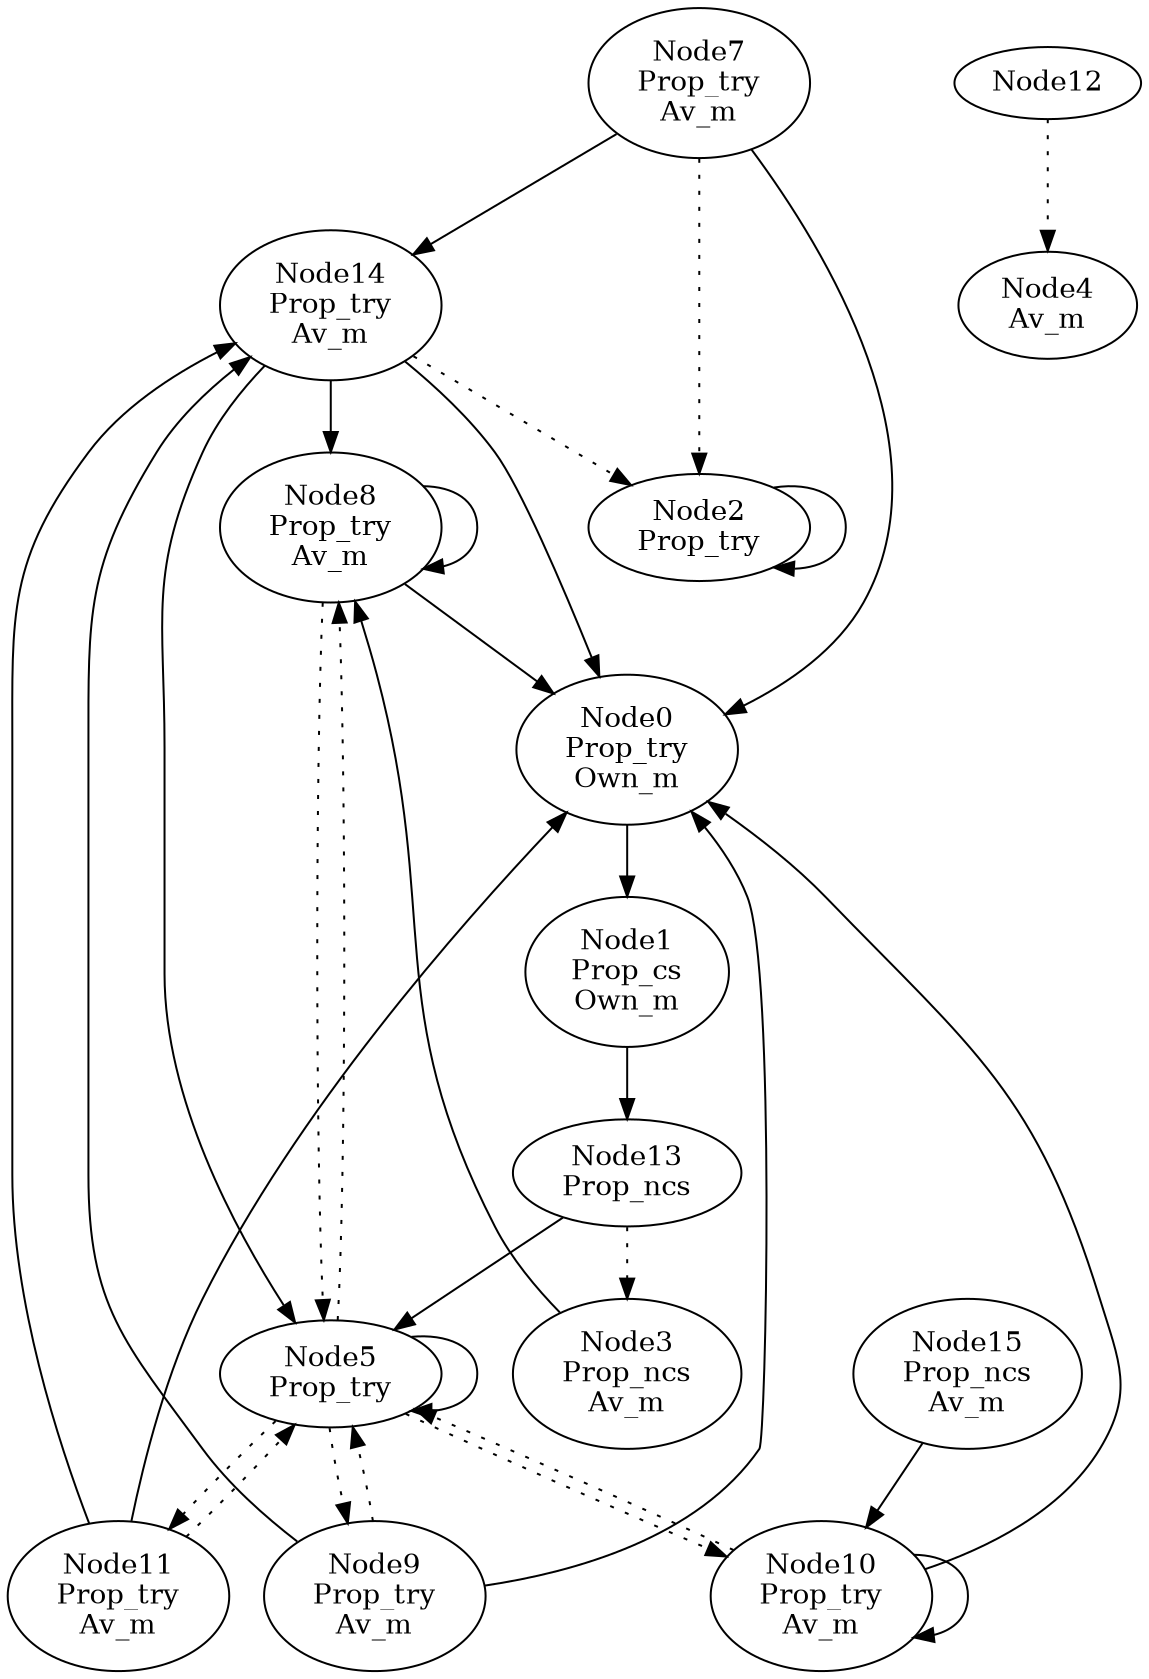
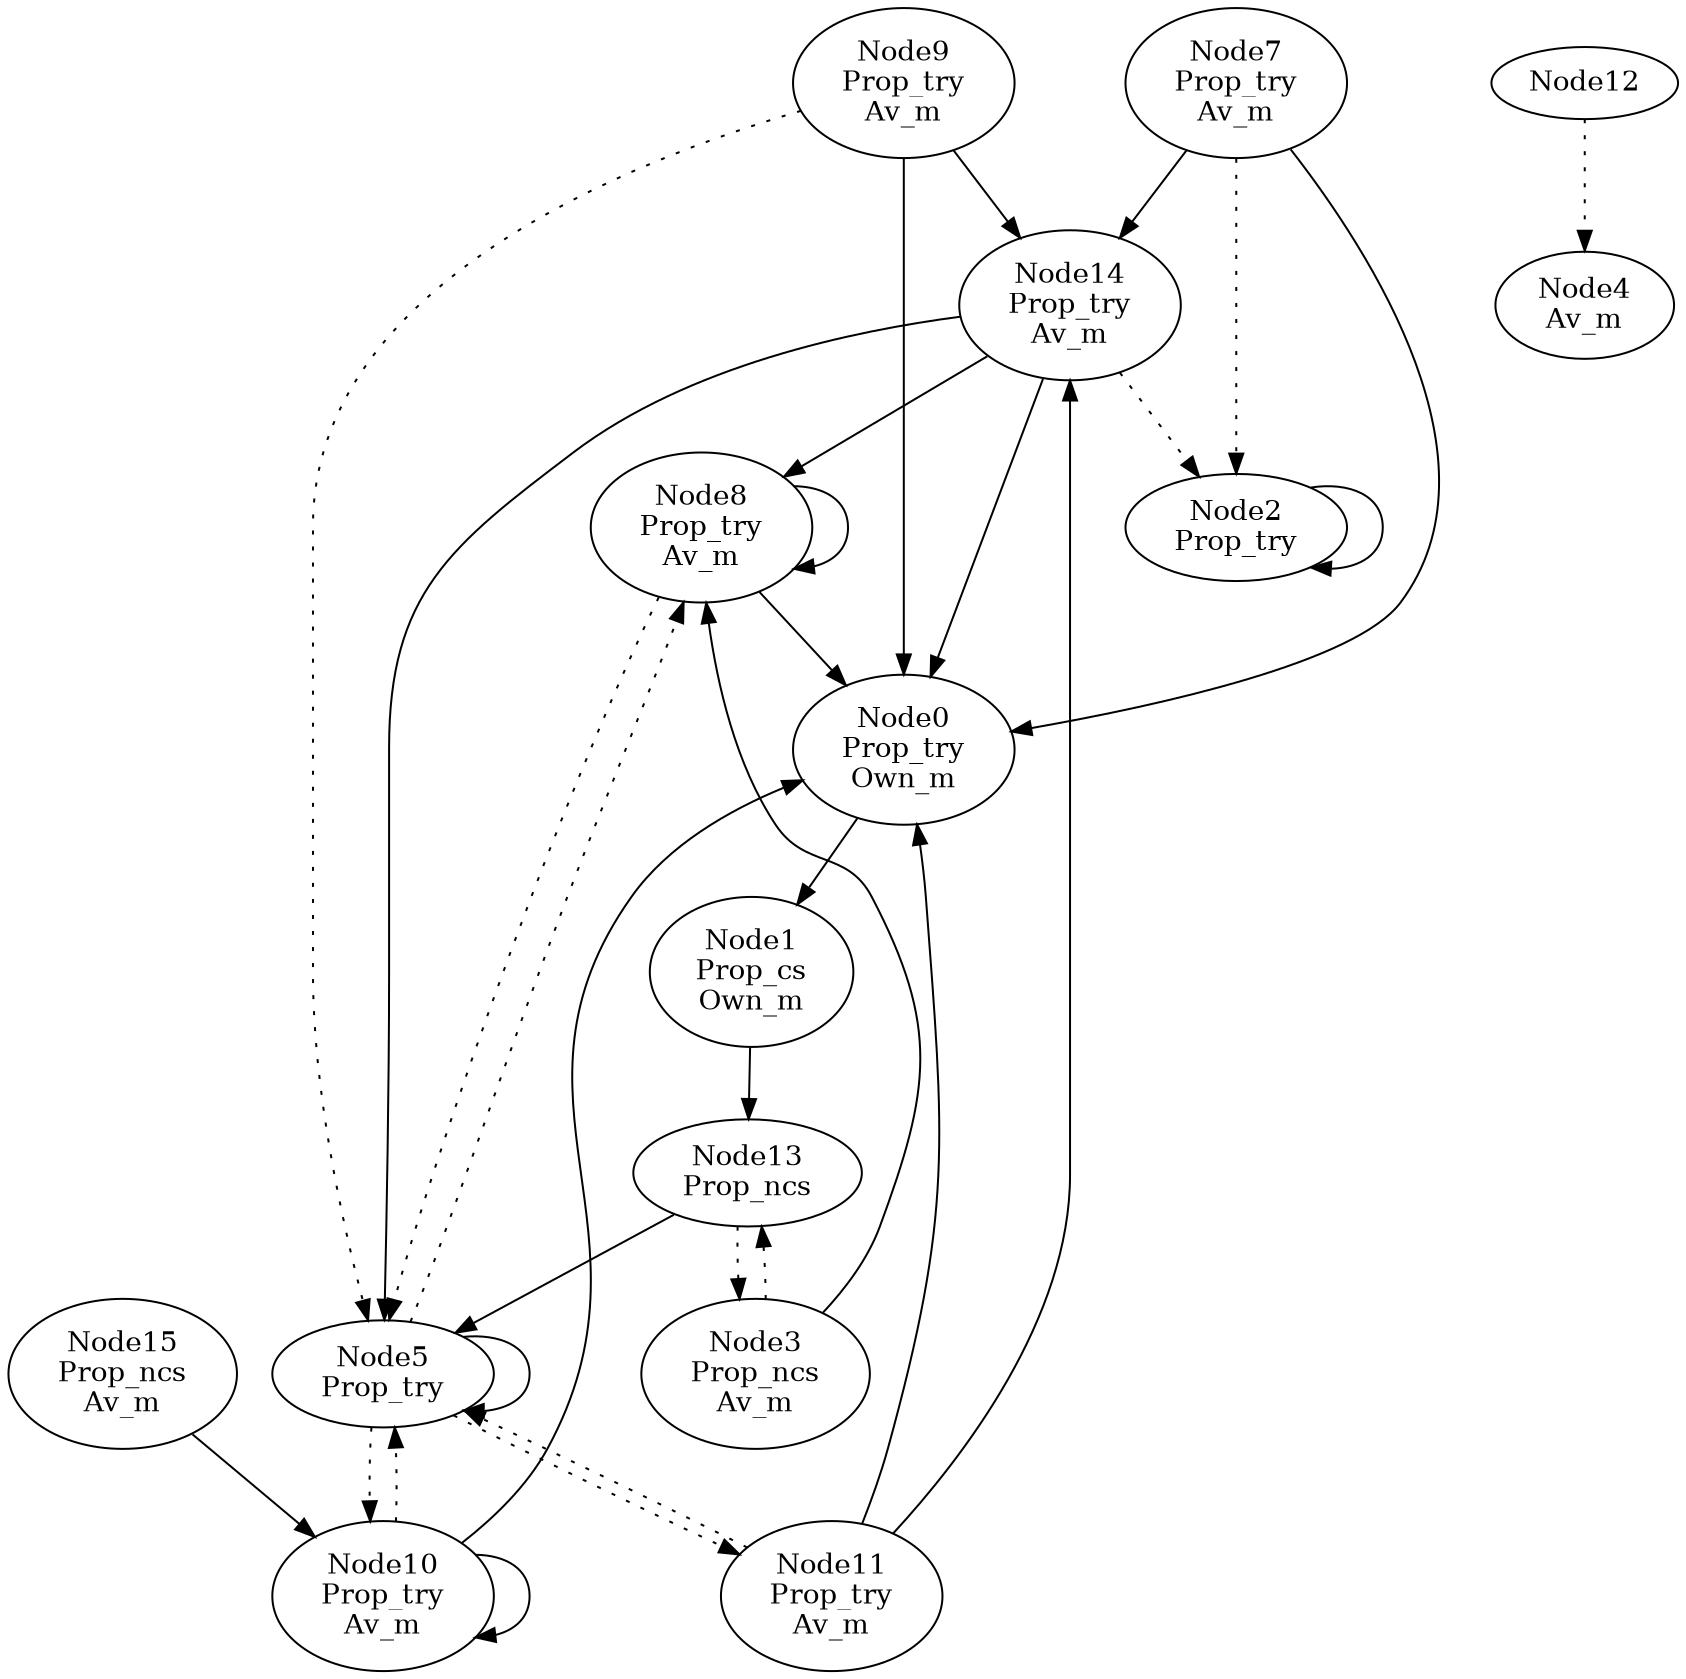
none -> (765, 1273)
(336, 1466) -> none
